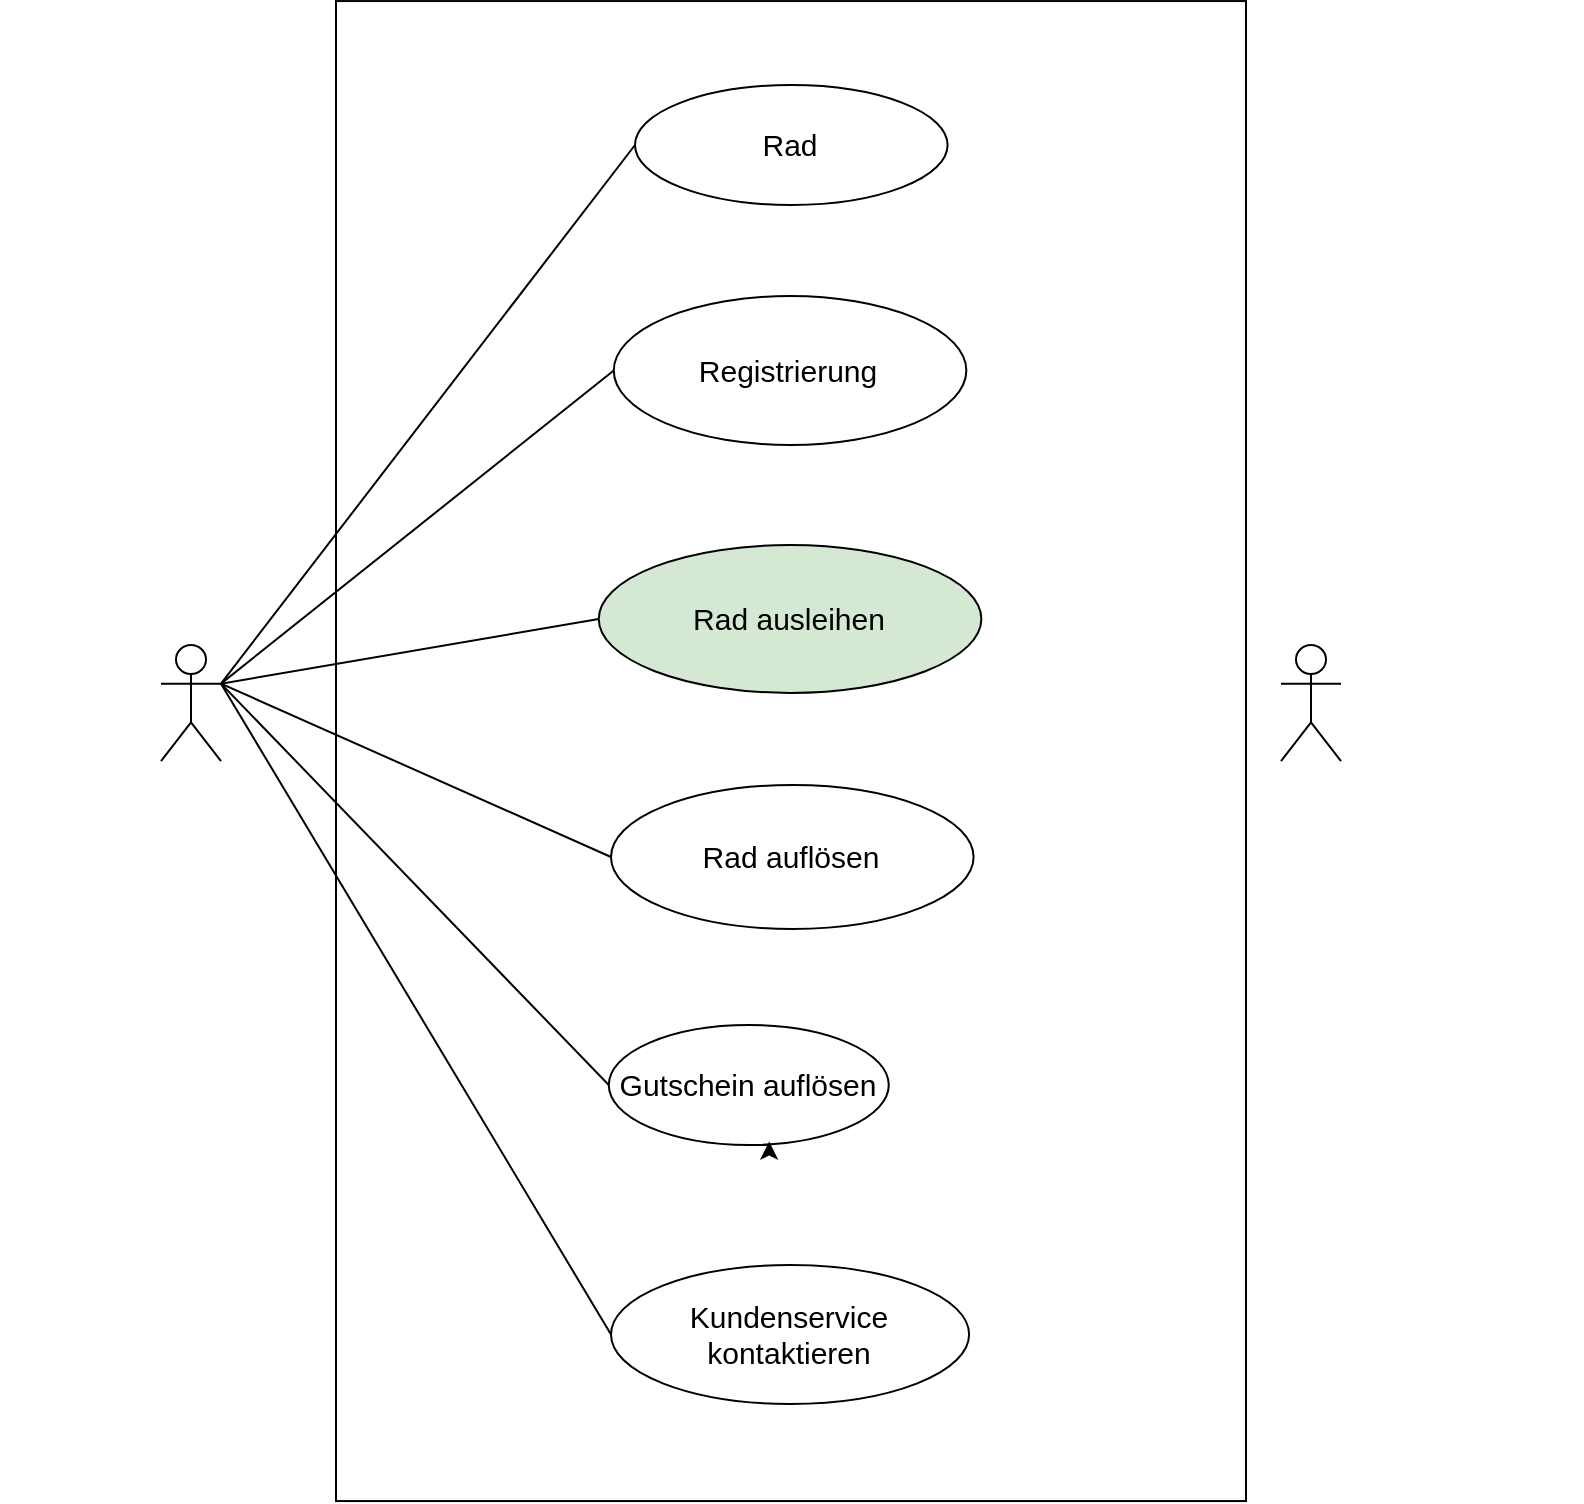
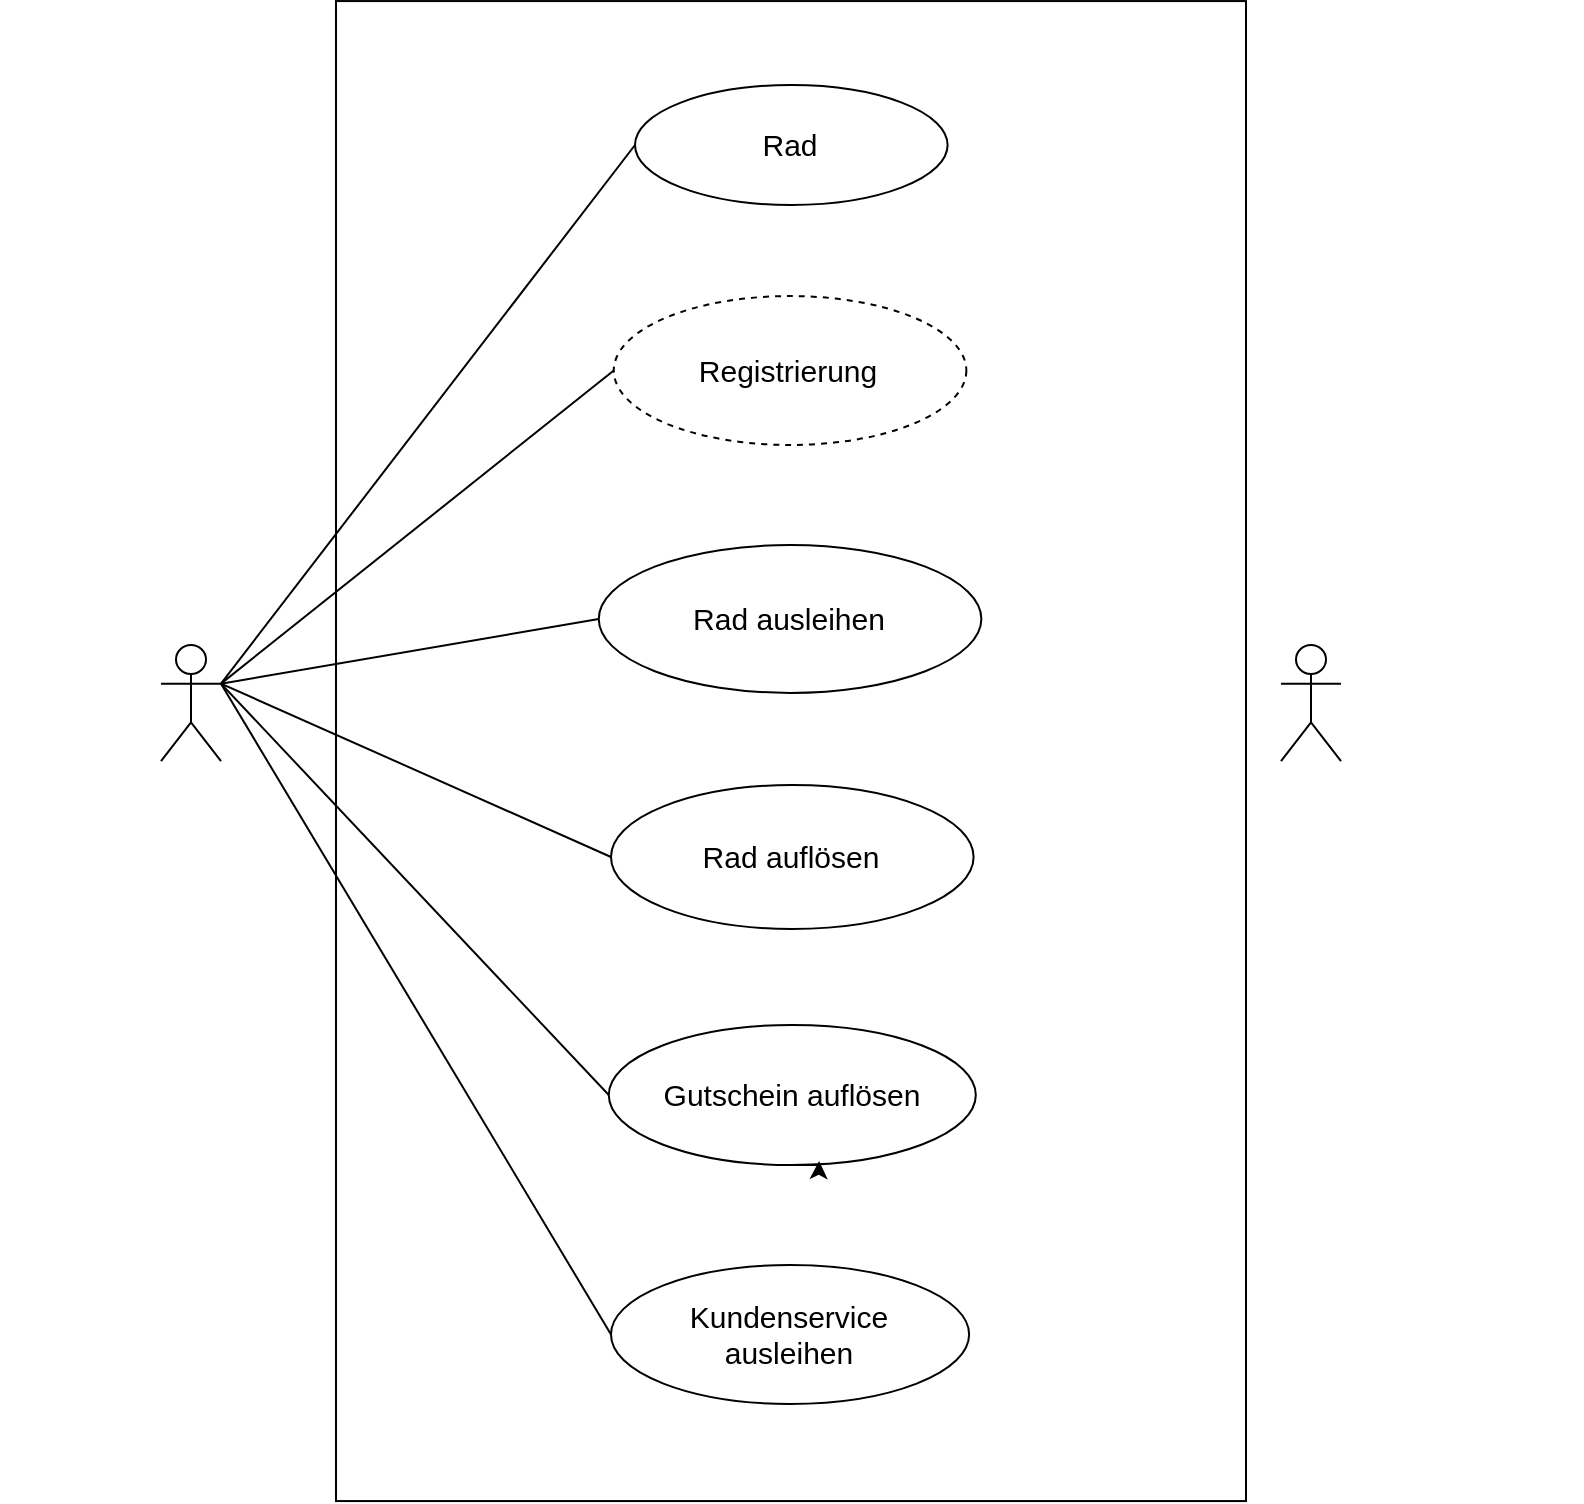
(790, 371) -> (790, 371)
(790, 619) -> (790, 619)
(749, 1085) -> (792, 1095)
(790, 1335) -> (790, 1335)
